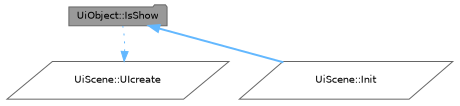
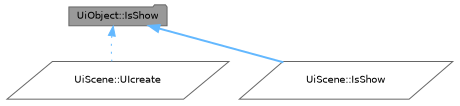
(124, 39) -> (111, 49)
(346, 80) -> (346, 80)
